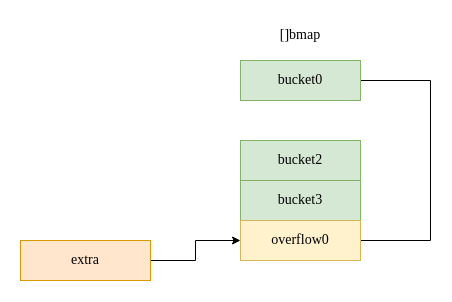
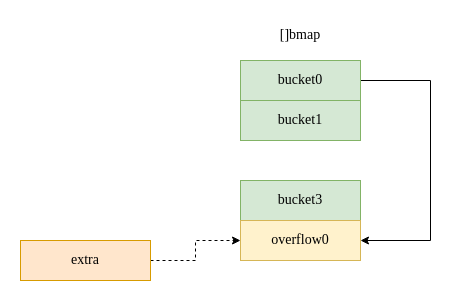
none -> (301, 121)
(301, 161) -> none
(366, 241) -> (368, 241)
(196, 254) -> (196, 254)
